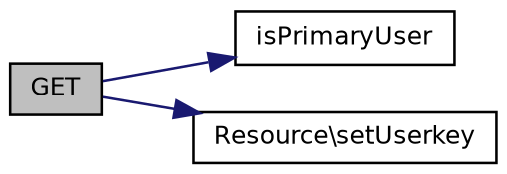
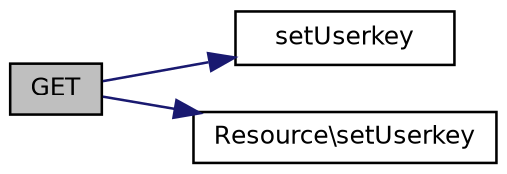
(345, 38) -> (345, 38)
